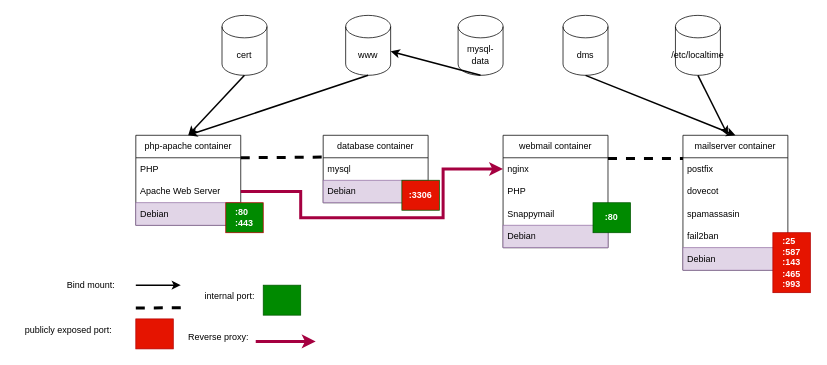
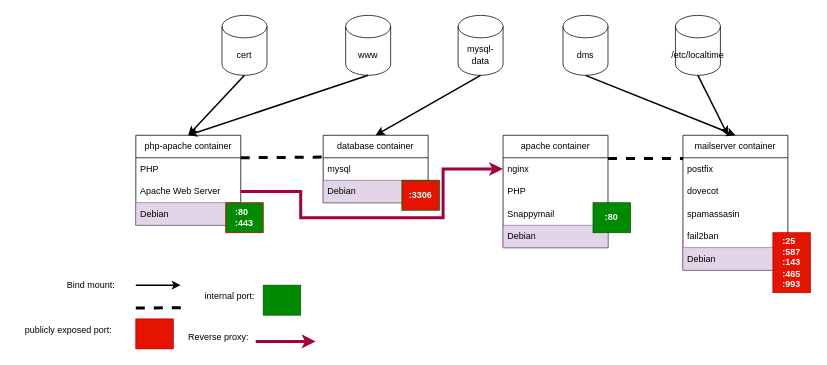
(438, 64) -> (431, 104)
(555, 147) -> (555, 147)
